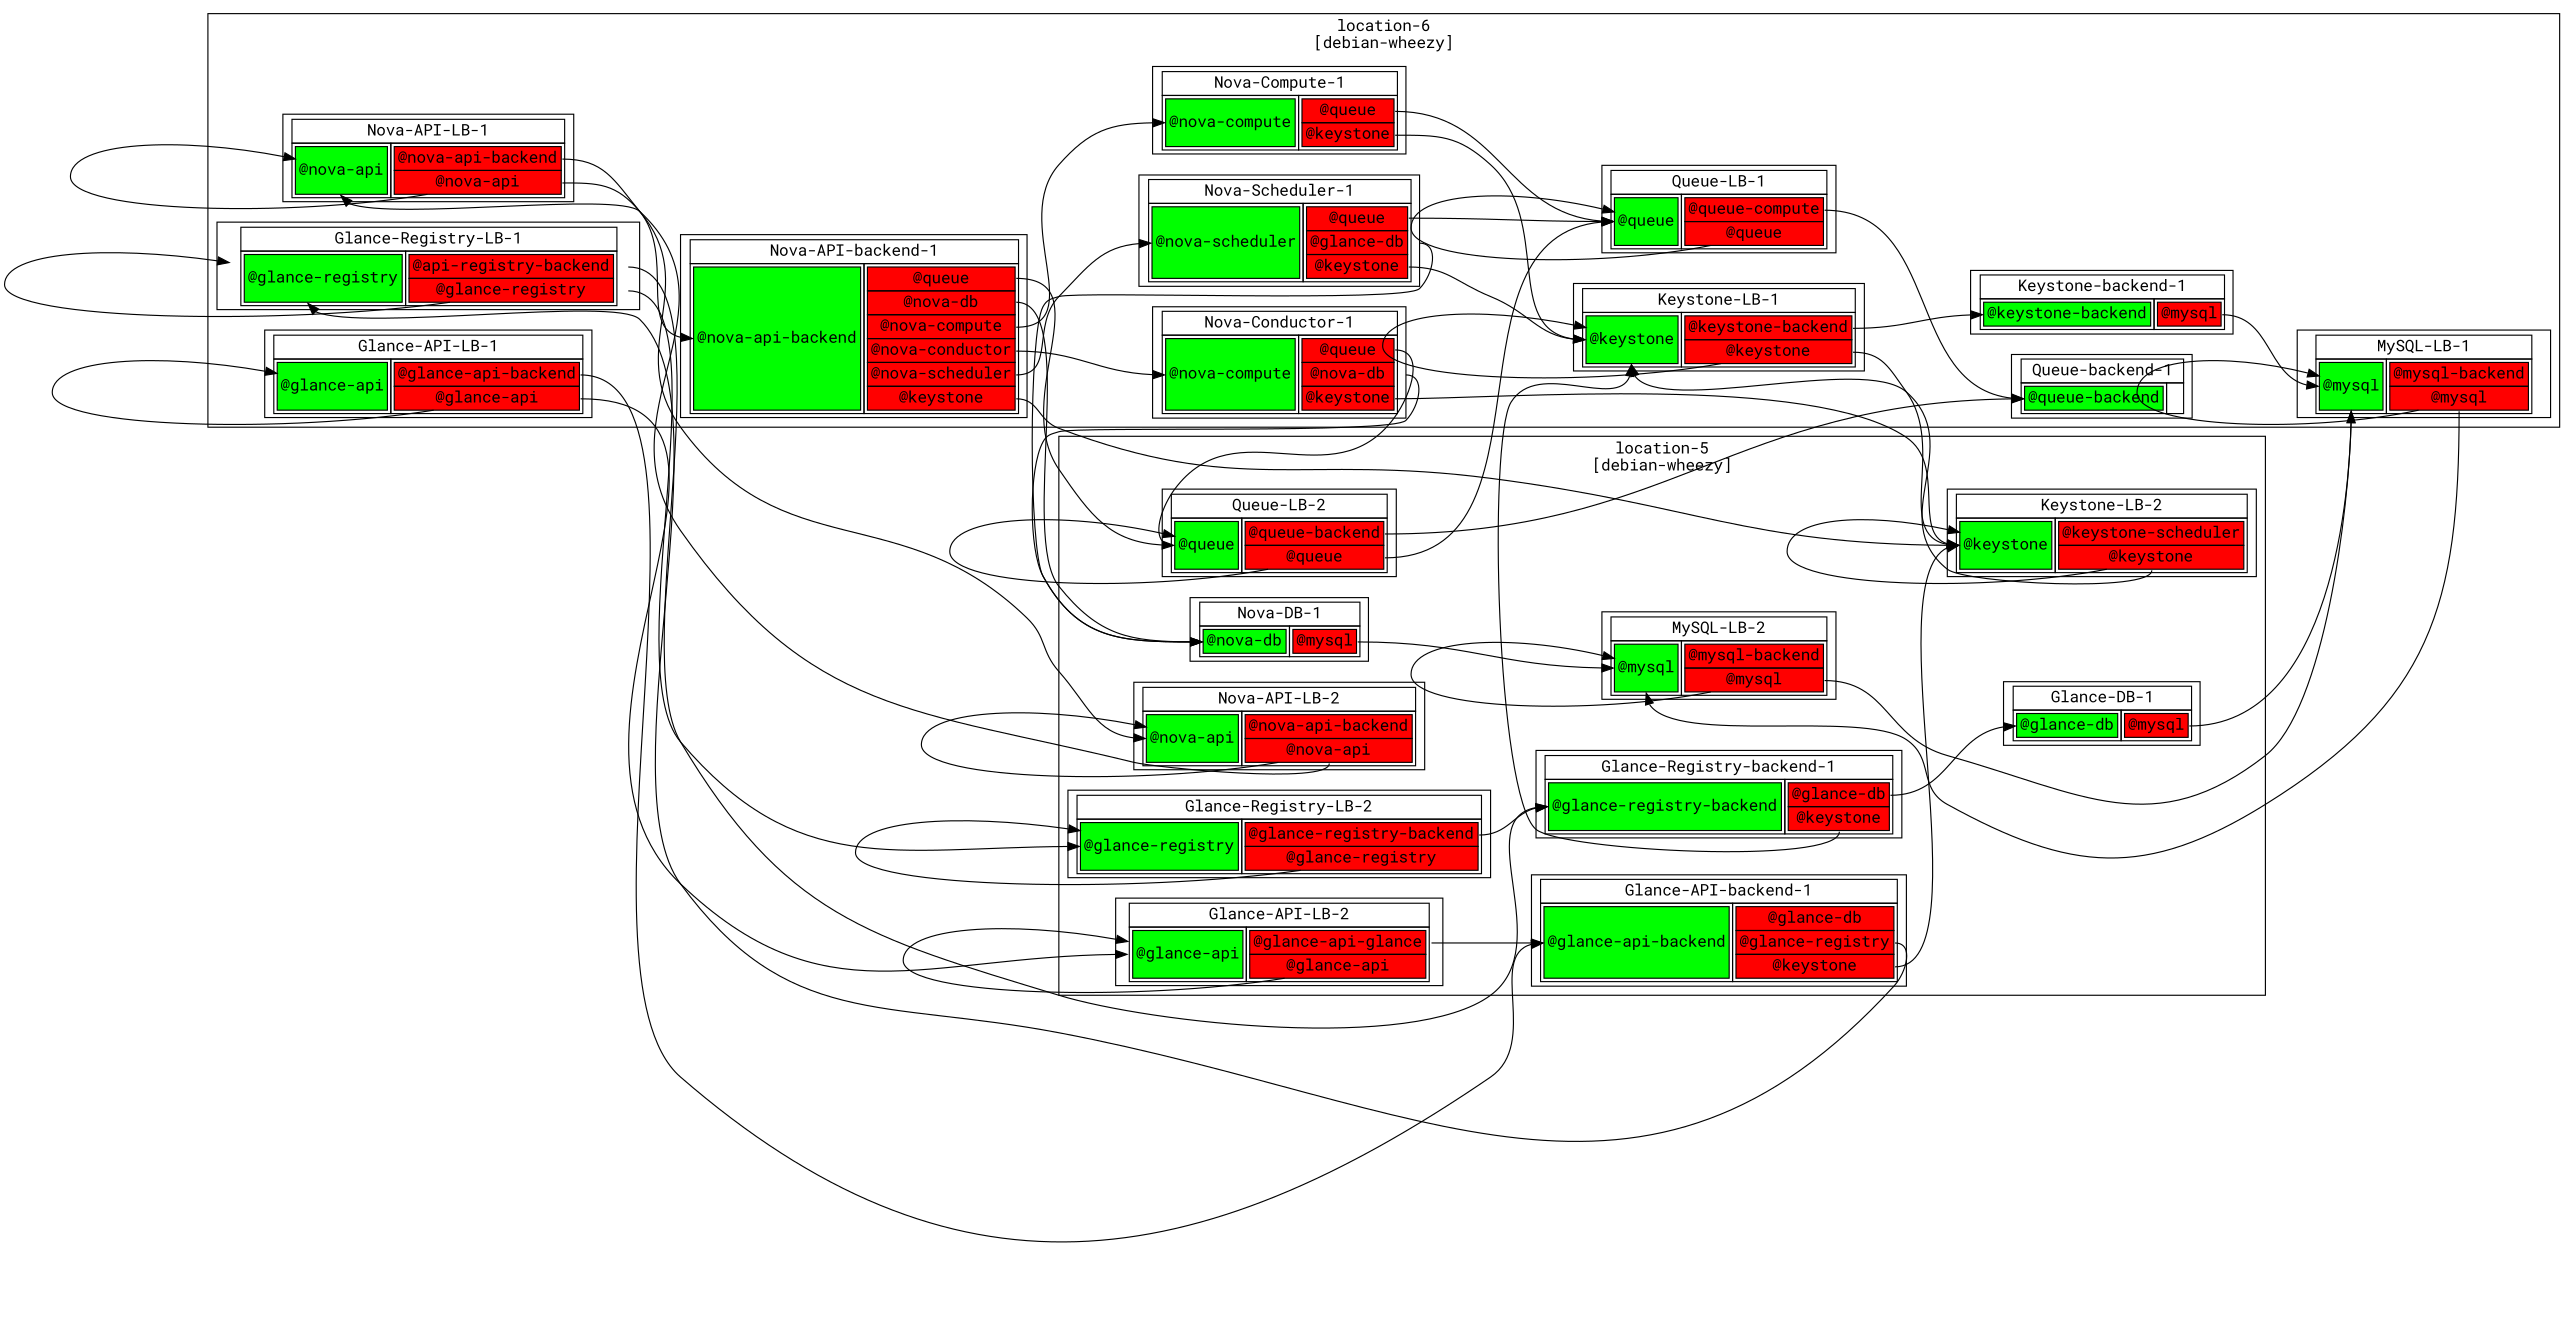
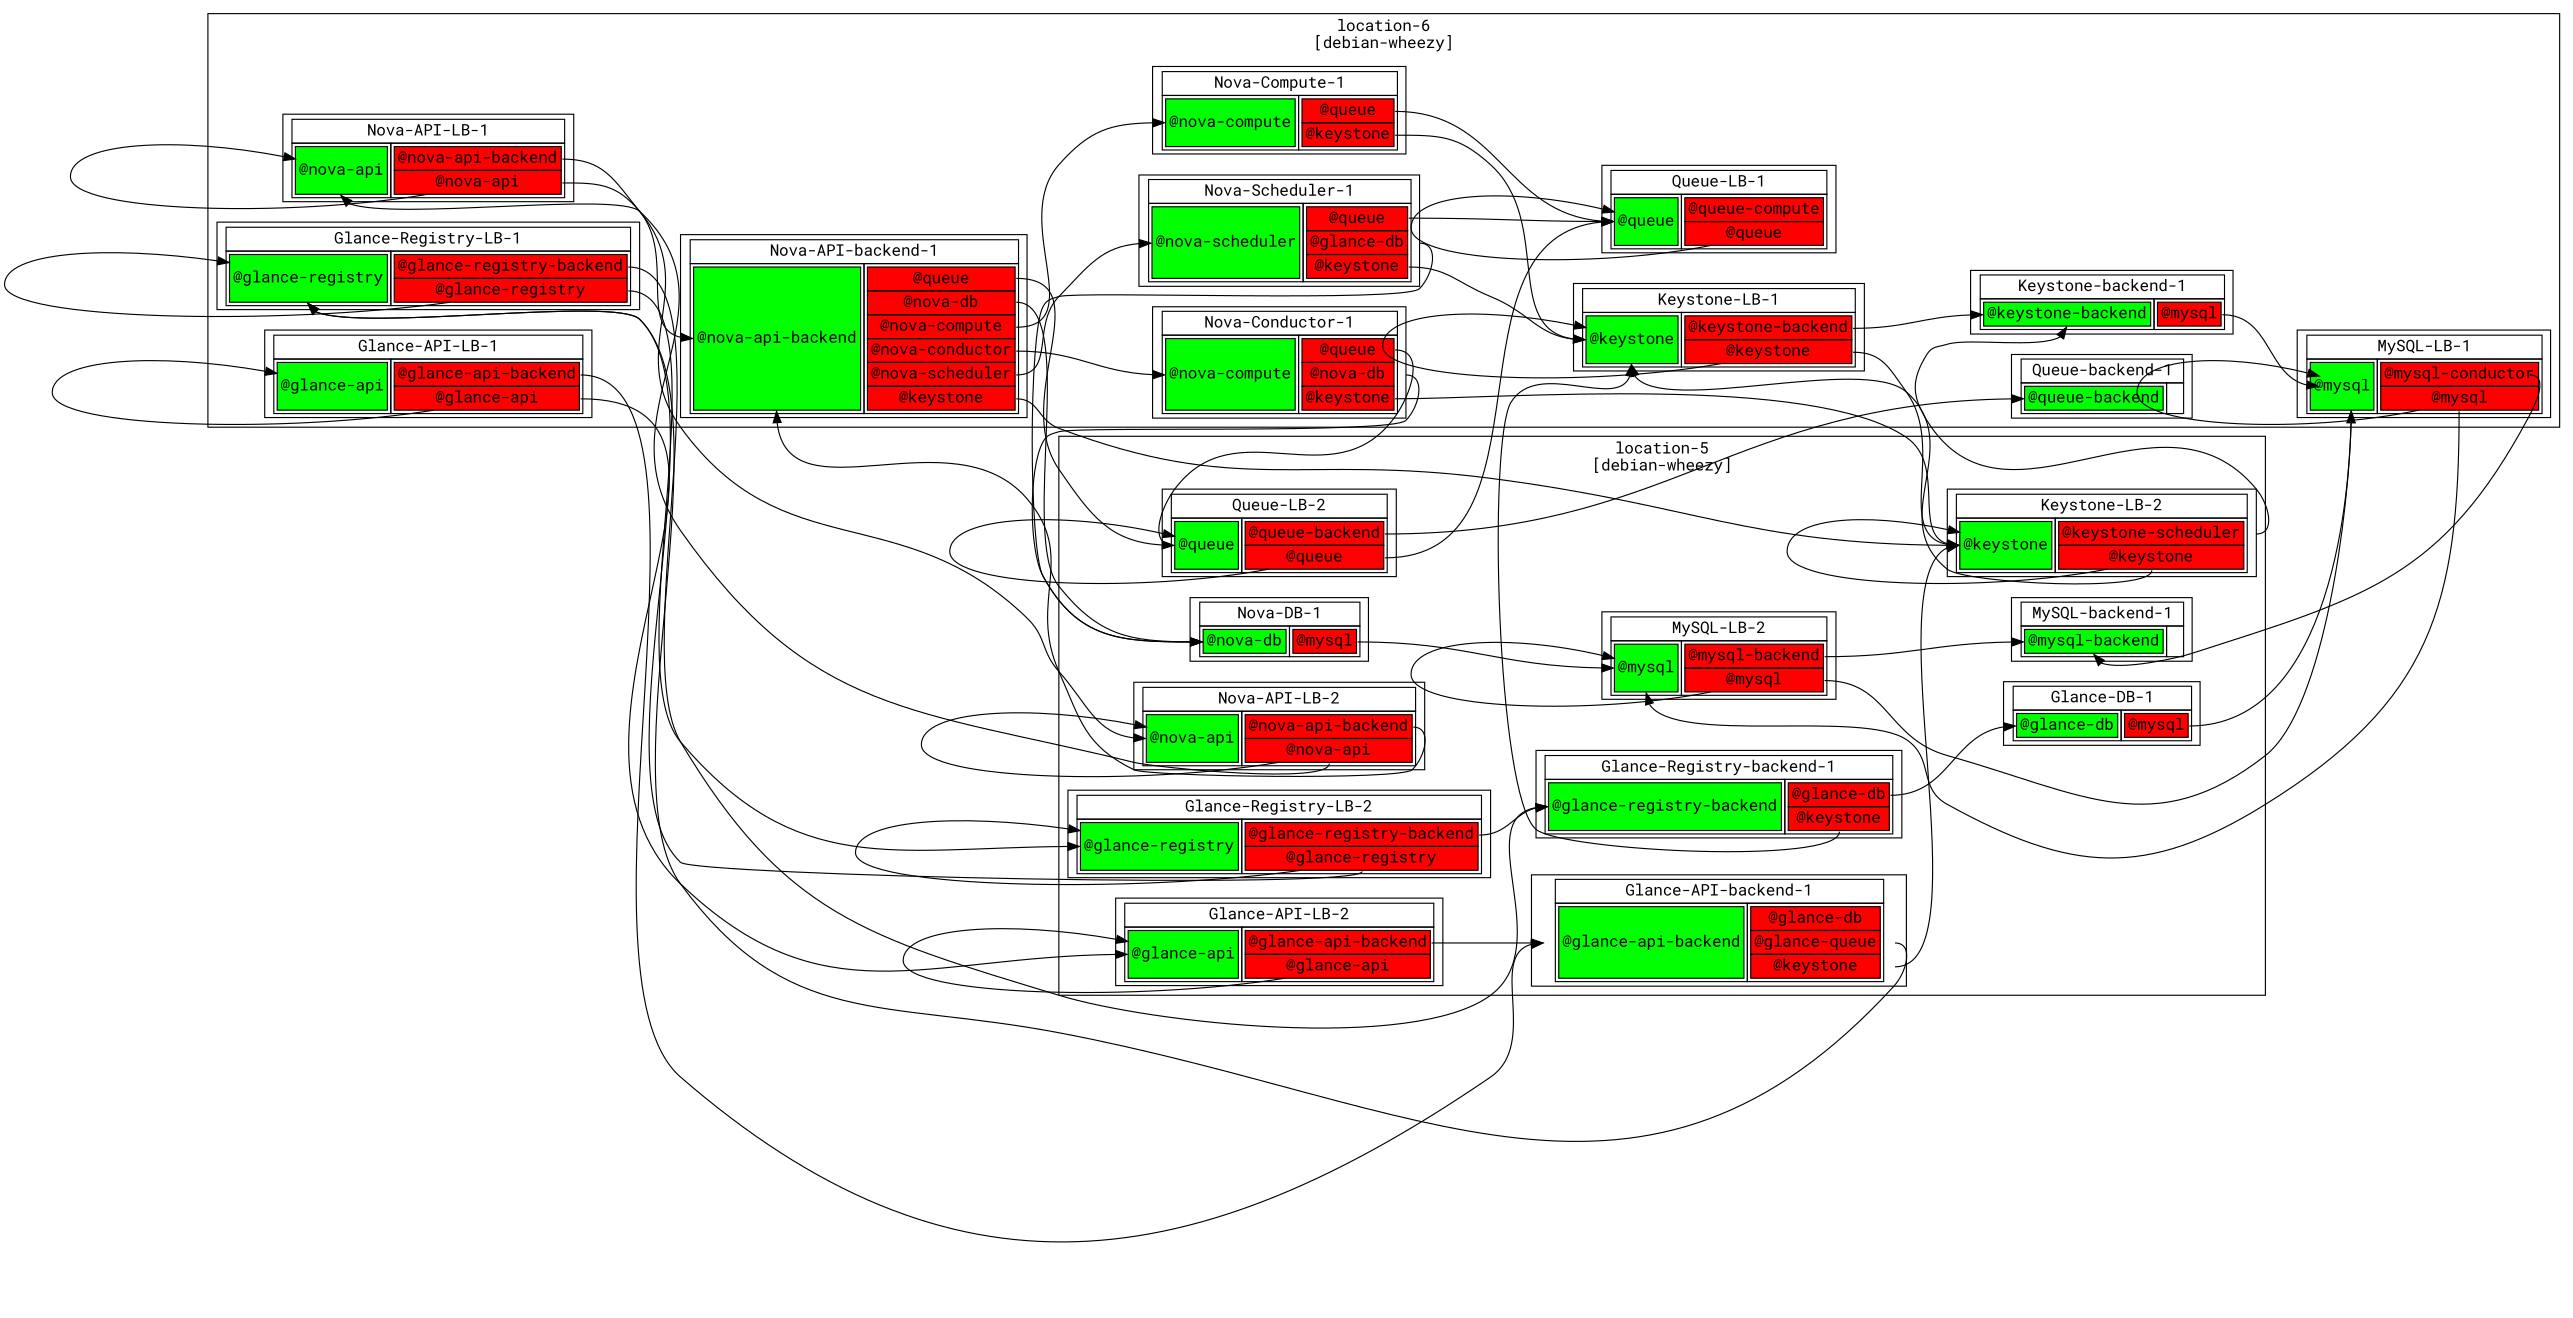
(511, 266) -> (511, 266)
(1922, 299) -> none
(2459, 374) -> (2460, 374)
none -> (2013, 468)
none -> (1048, 625)
none -> (2102, 629)
none -> (698, 865)
(1338, 942) -> (1338, 942)
(1815, 942) -> (1816, 942)
